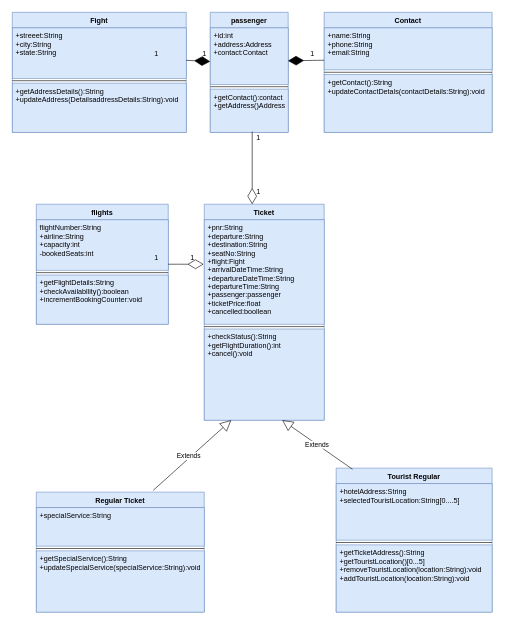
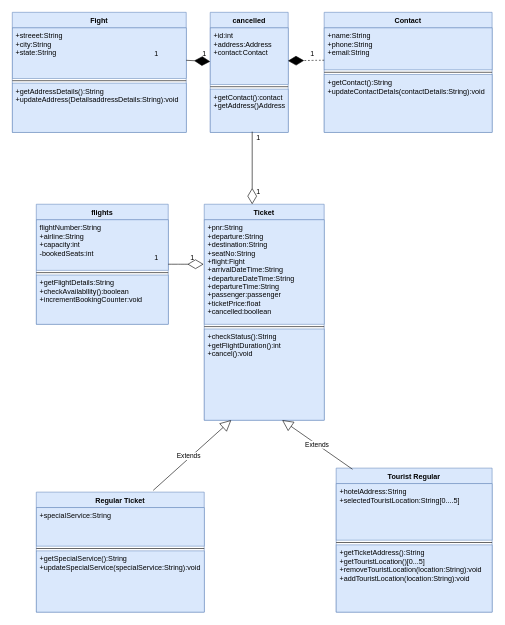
(249, 20) -> (249, 20)
(315, 60) -> (315, 60)
